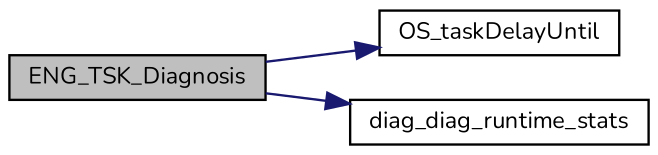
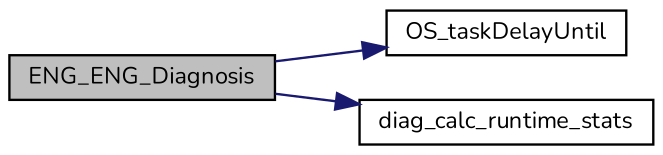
(137, 78) -> (142, 78)
(499, 122) -> (506, 122)
